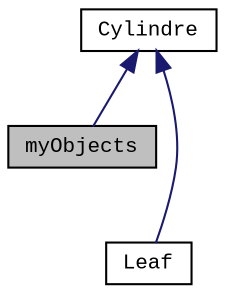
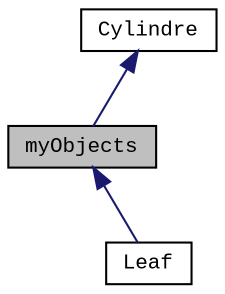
(177, 157) -> (121, 214)
